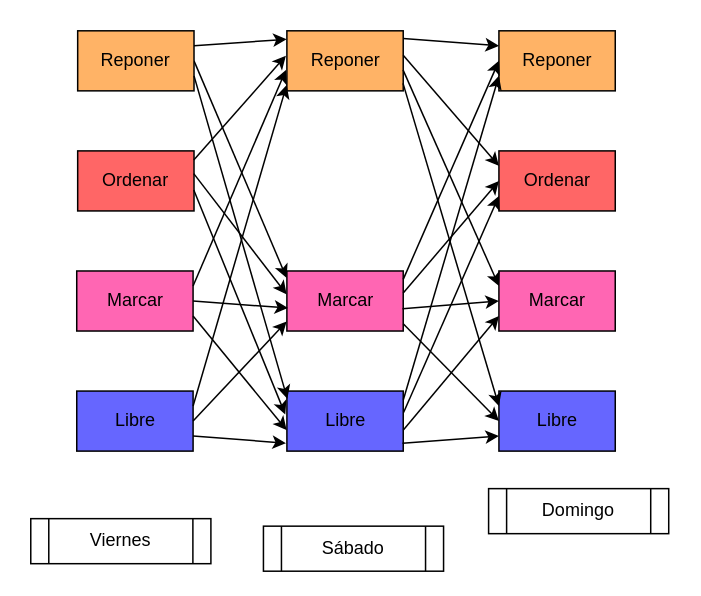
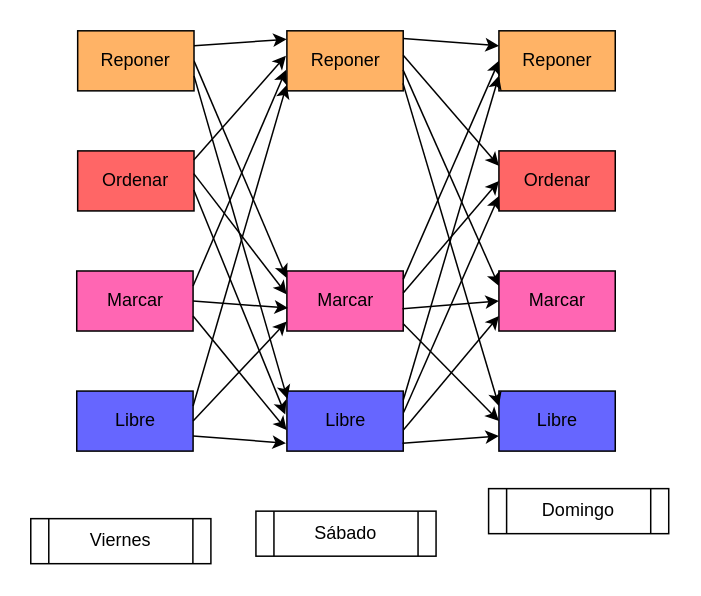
(353, 548) -> (346, 533)
